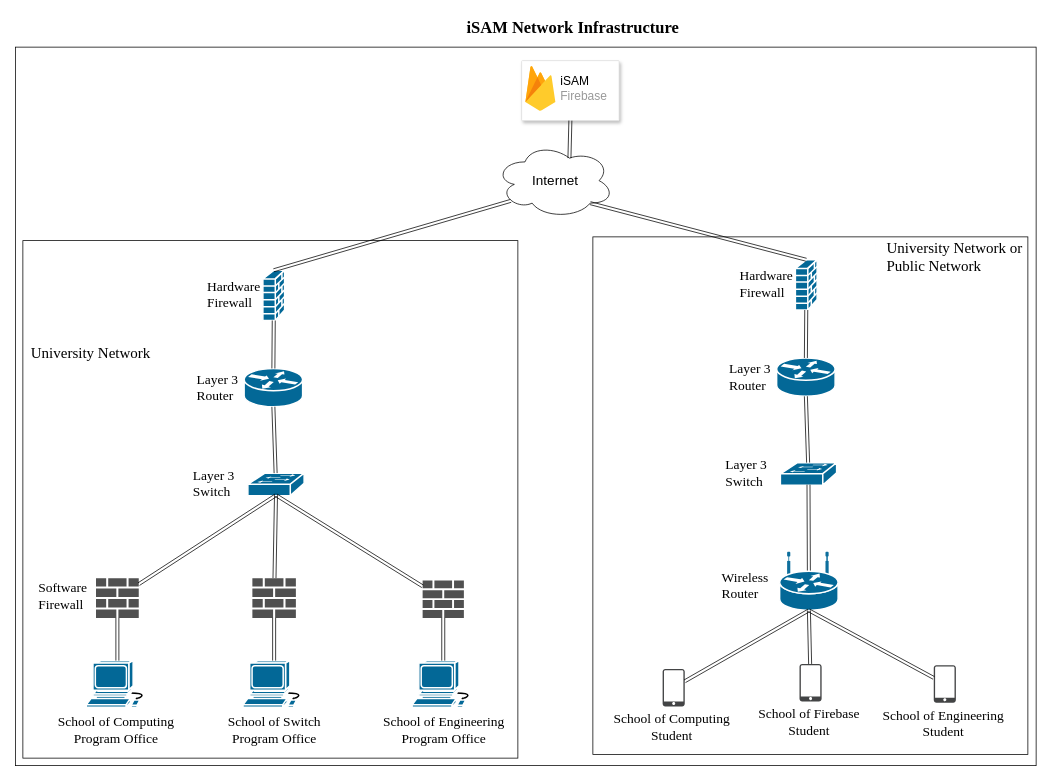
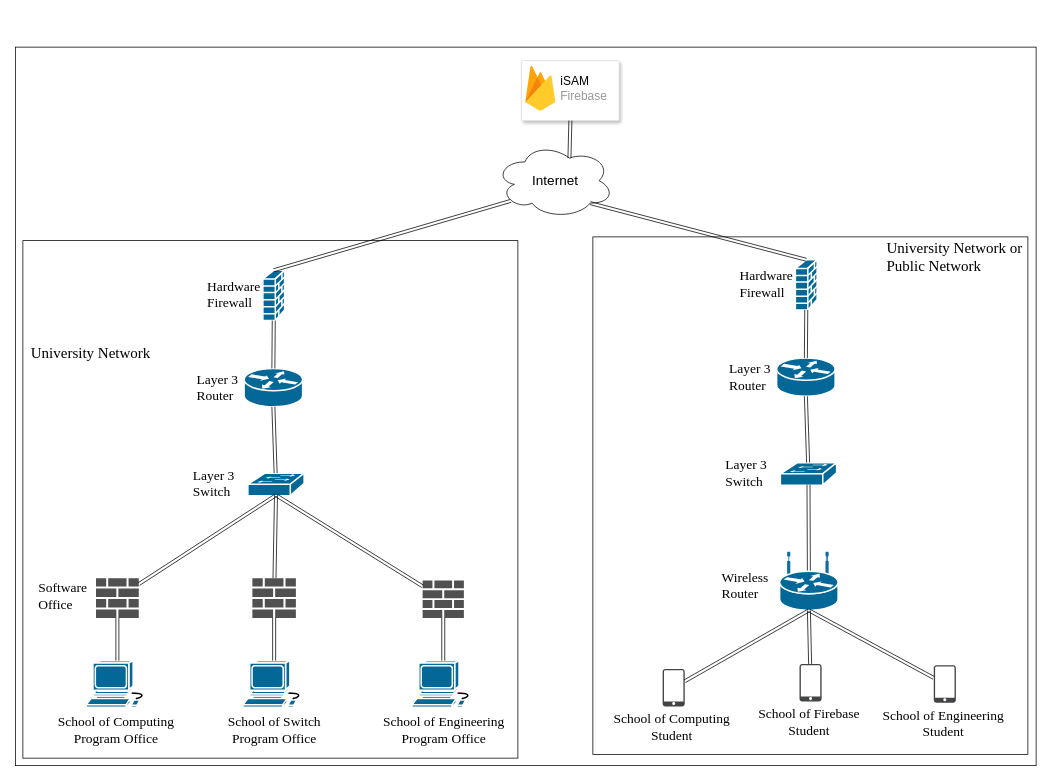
(570, 27) -> none
(69, 596) -> (69, 596)
